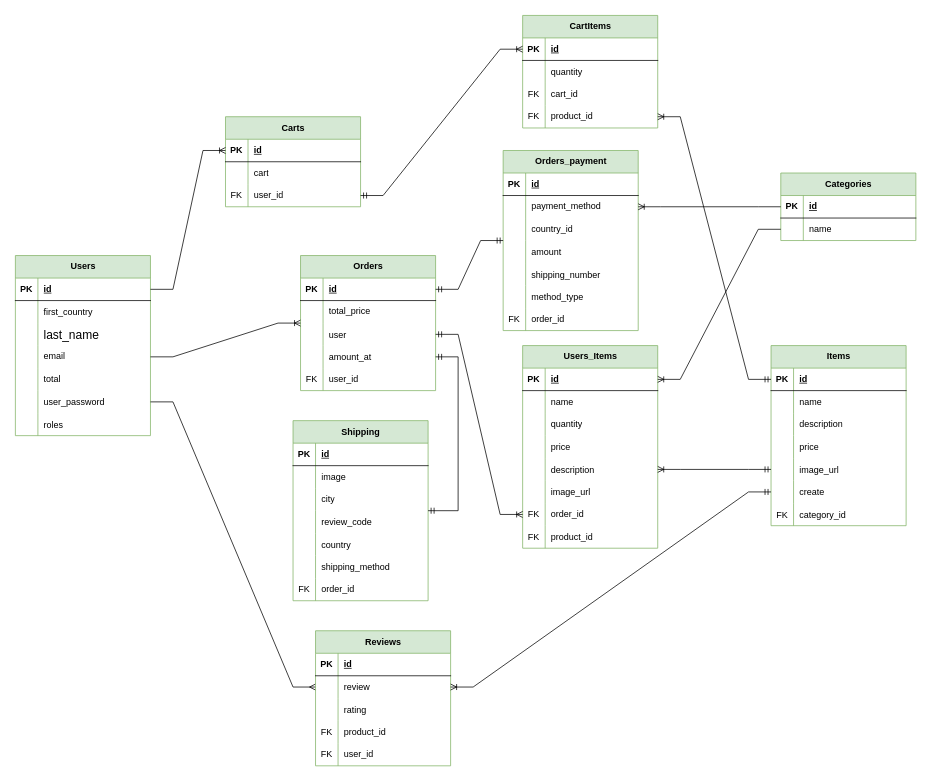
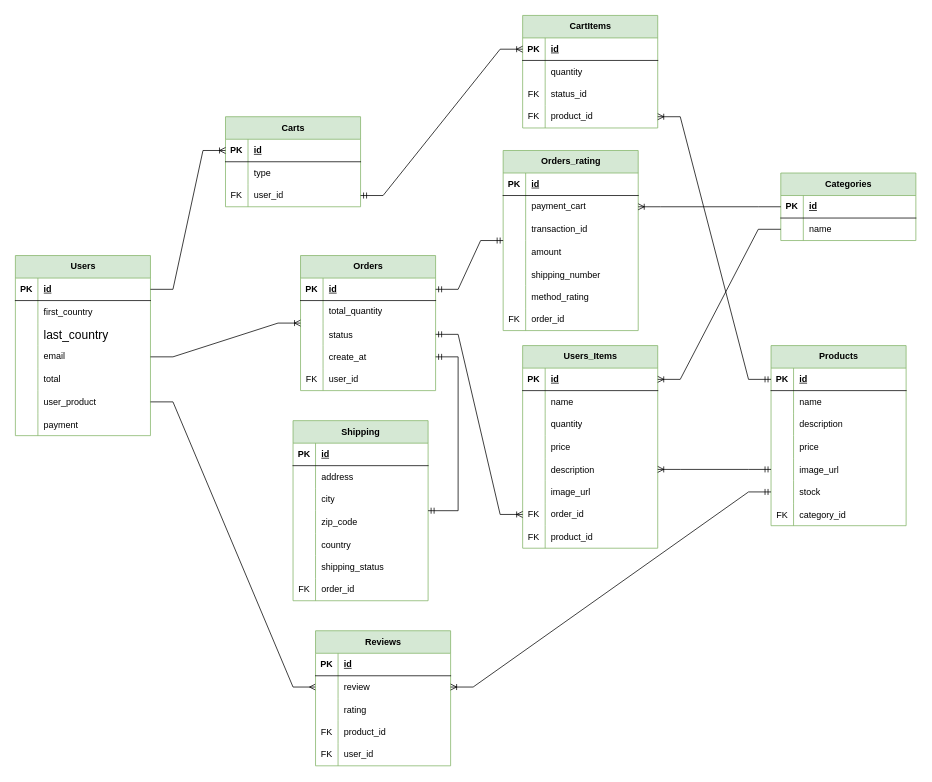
(567, 94) -> (572, 94)
(571, 162) -> (571, 162)
(264, 173) -> (264, 173)
(567, 207) -> (562, 207)
(555, 229) -> (564, 229)
(559, 297) -> (563, 297)
(354, 312) -> (362, 312)
(72, 335) -> (82, 335)
(339, 335) -> (344, 335)
(351, 357) -> (351, 357)
(839, 357) -> (839, 357)
(77, 402) -> (74, 402)
(55, 425) -> (61, 425)
(333, 477) -> (339, 477)
(814, 492) -> (811, 492)
(348, 522) -> (340, 522)
(356, 567) -> (356, 567)
